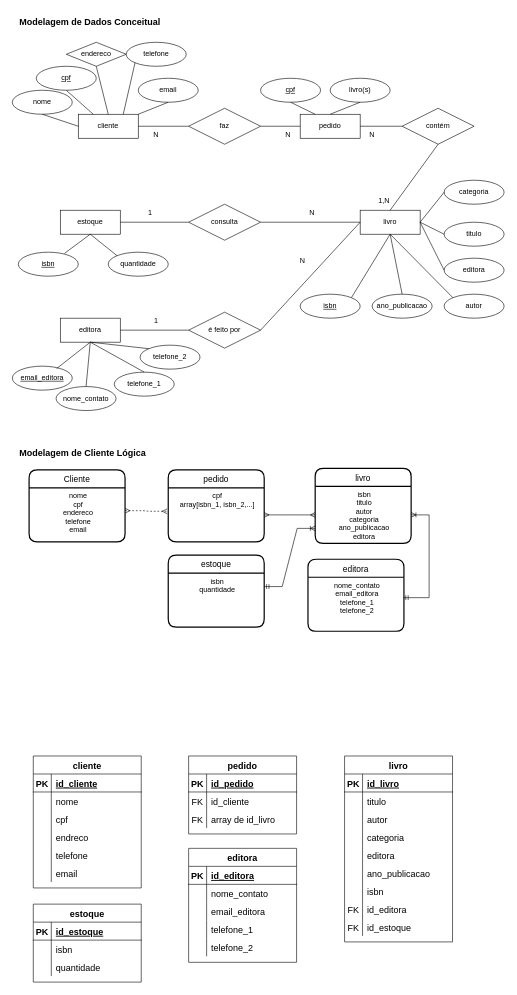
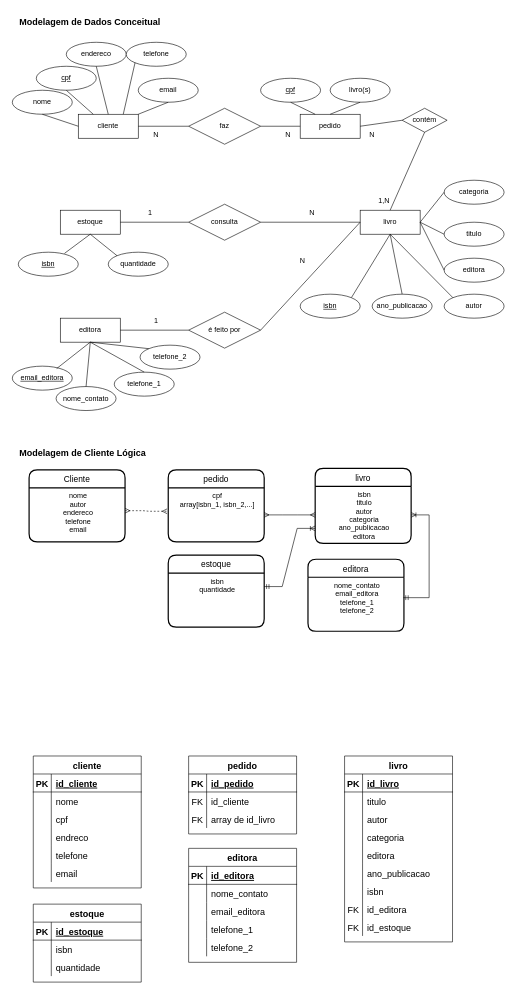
(96, 54) -> (96, 54)
(438, 126) -> (425, 120)
(78, 496) -> (78, 496)
